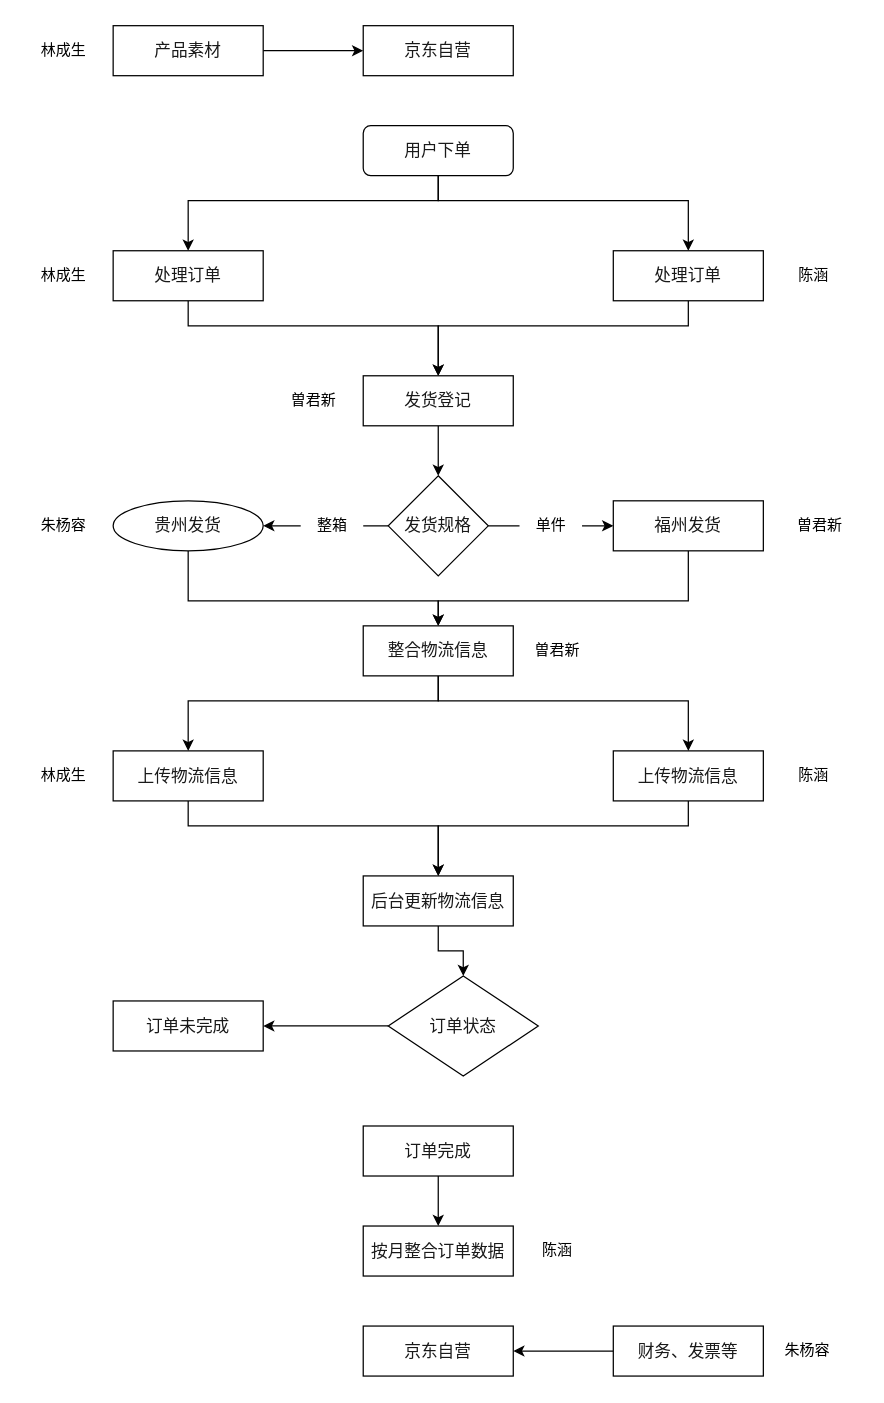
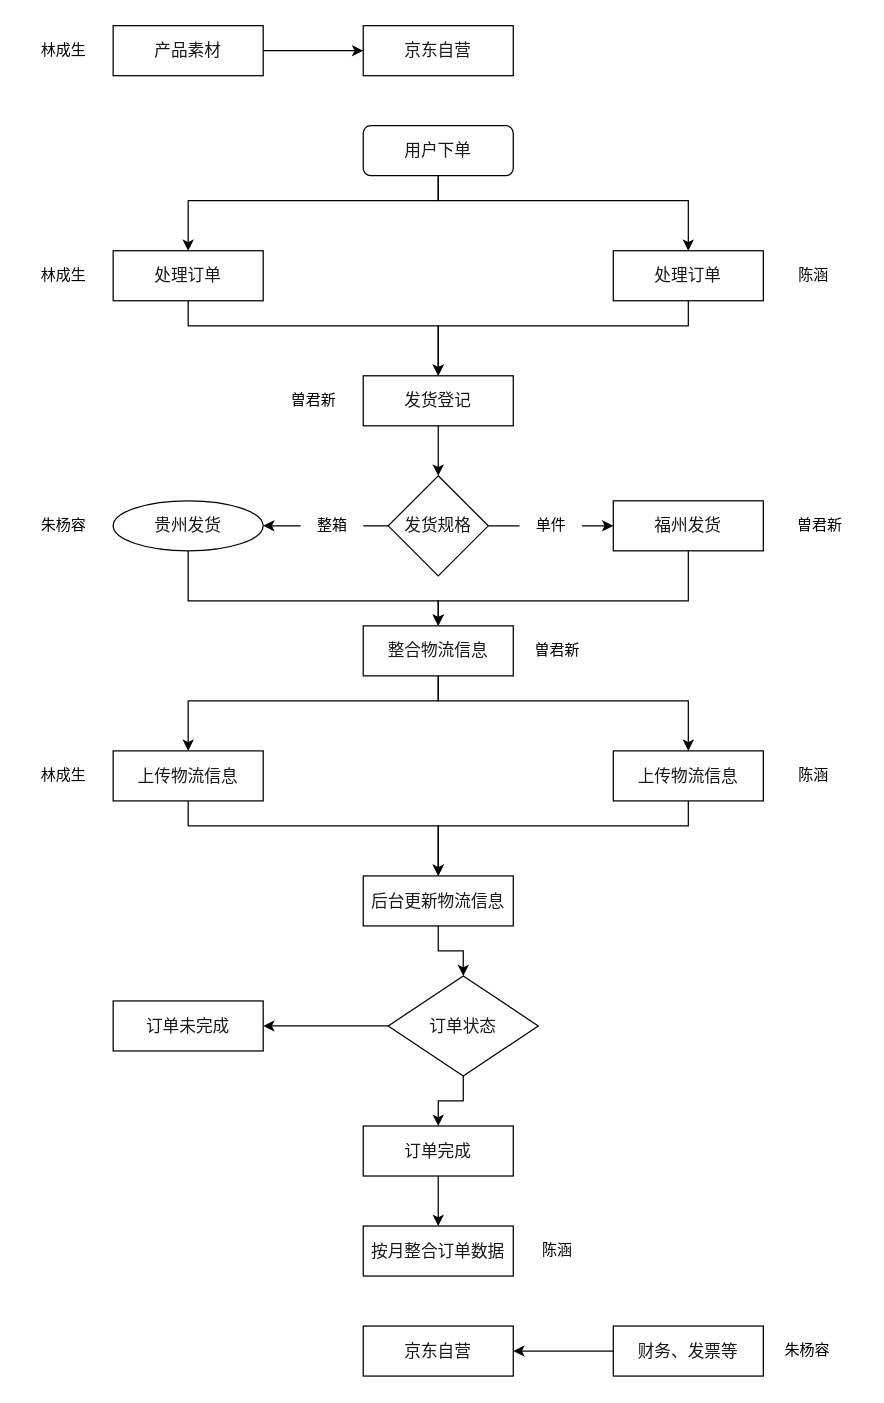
none -> (455, 1101)
